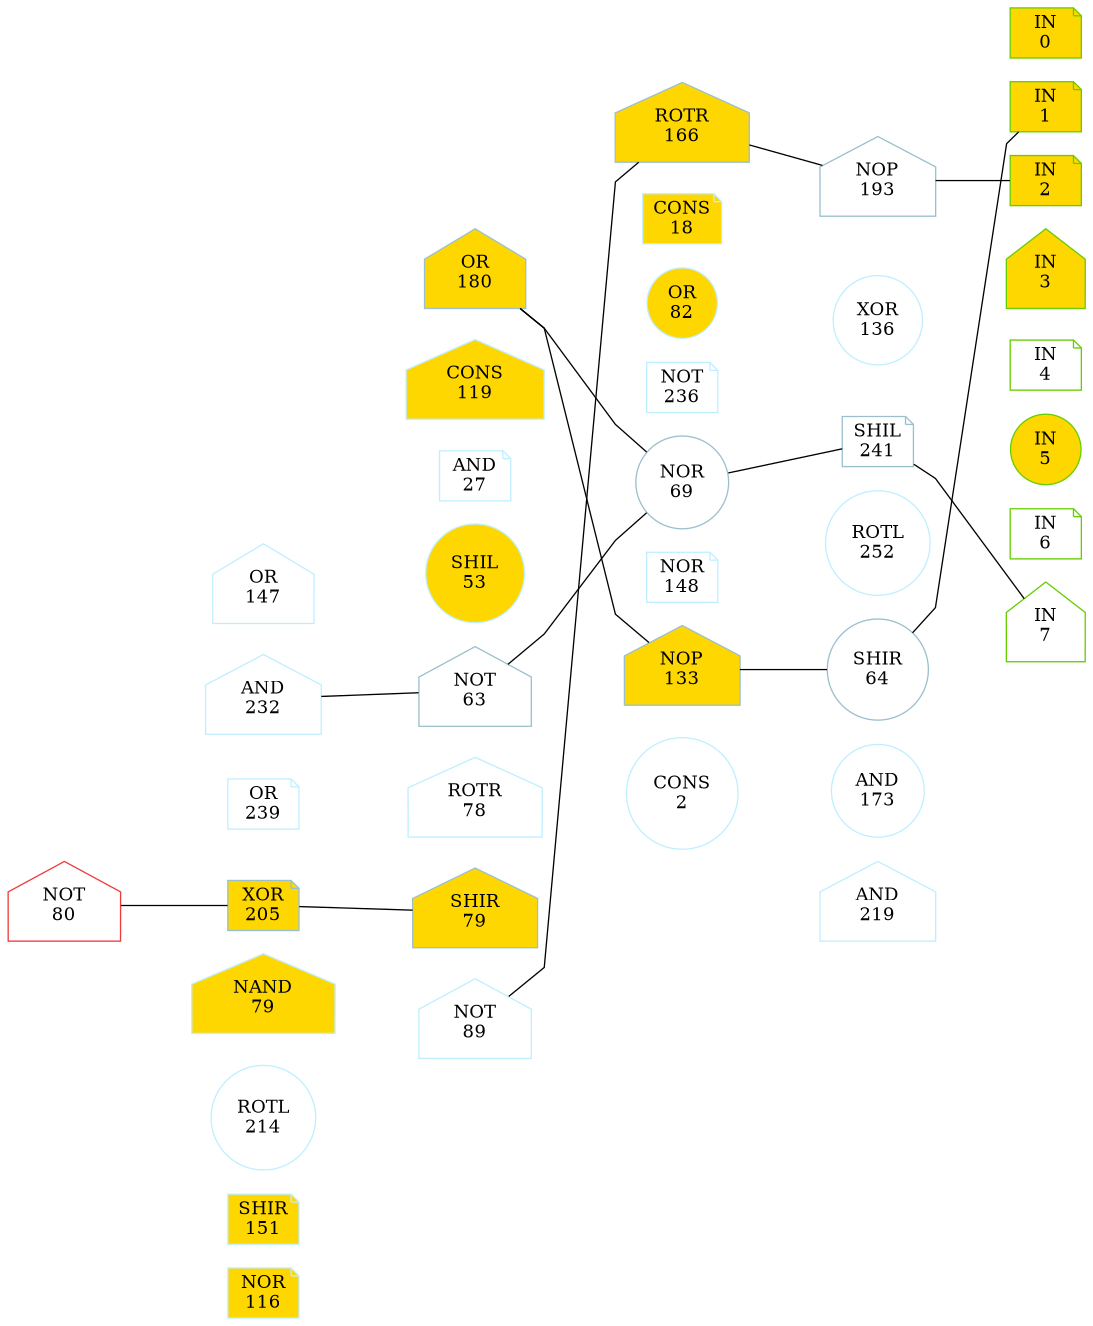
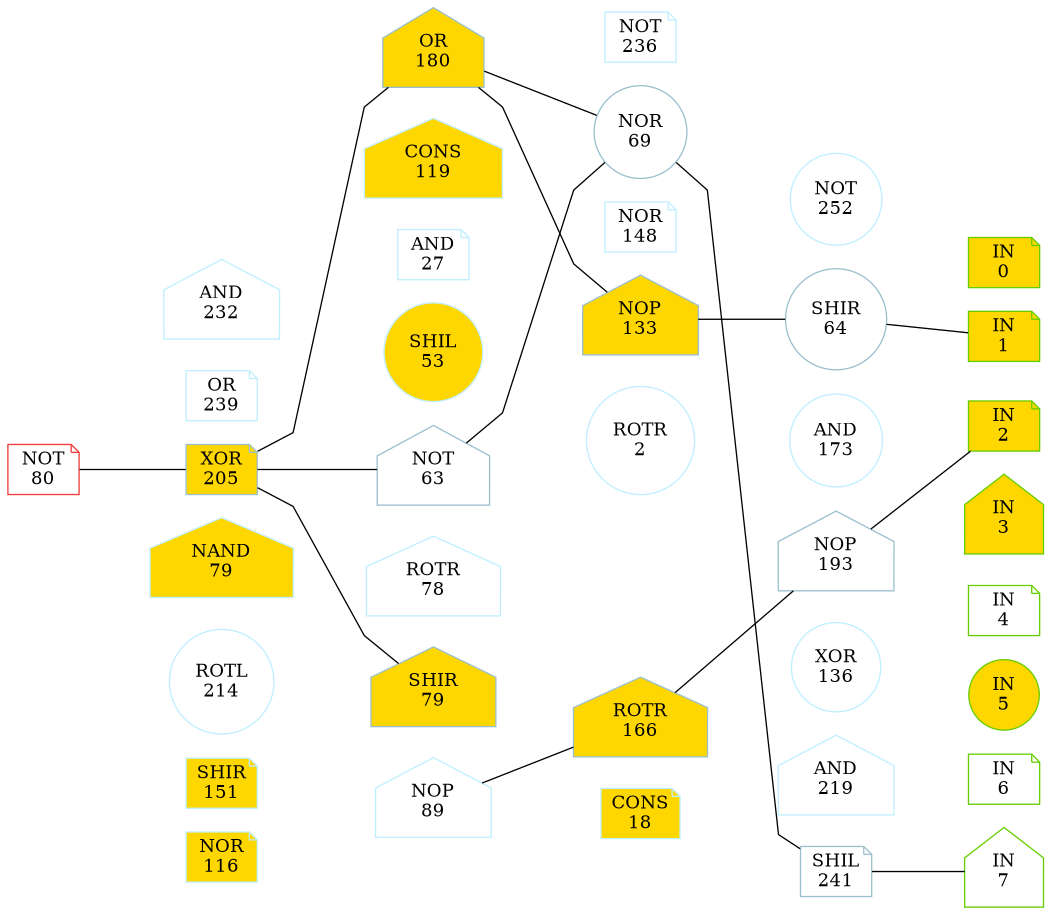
none -> (328, 274)
(682, 303) -> none
(878, 543) -> (836, 199)
(263, 588) -> none
(370, 695) -> (317, 470)
(682, 793) -> (641, 441)
(64, 906) -> (43, 470)
(475, 1023) -> (433, 802)
